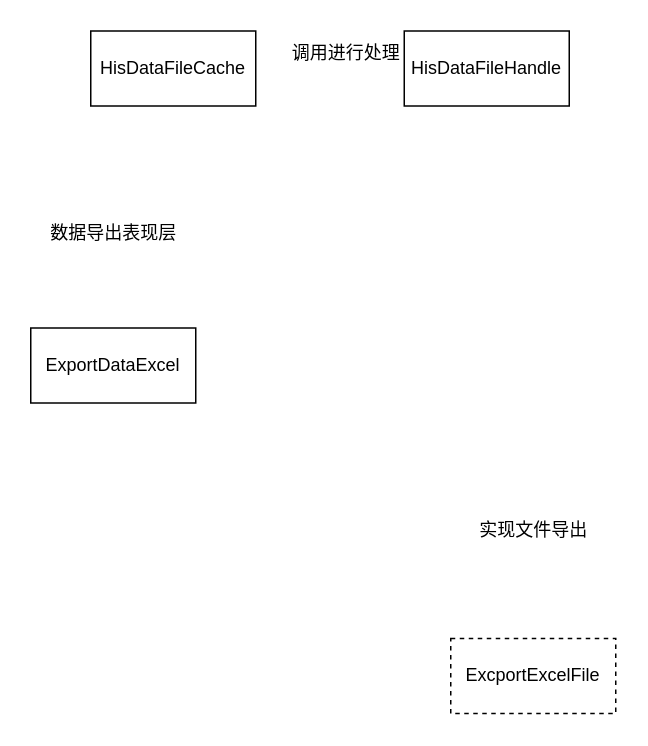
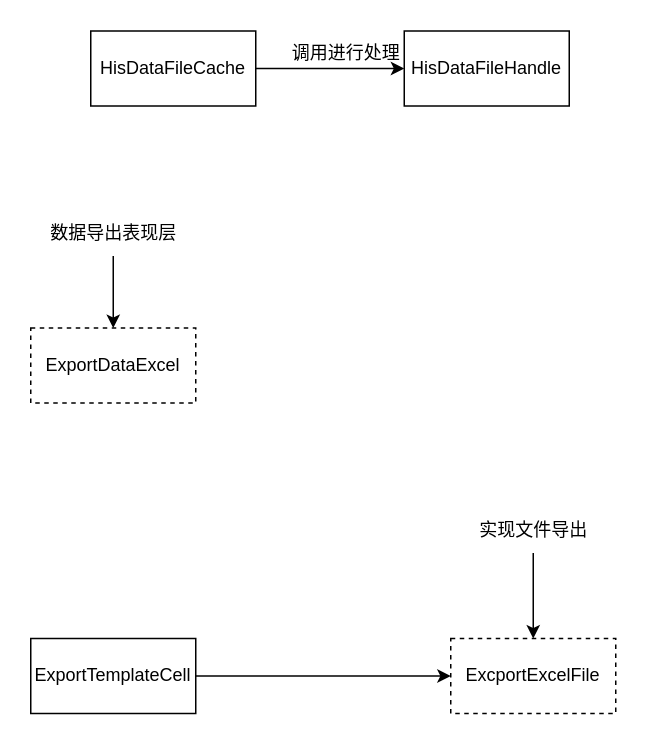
none -> (325, 68)
none -> (113, 287)
(113, 365) -> (113, 365)
none -> (533, 590)
none -> (113, 676)
none -> (318, 676)
